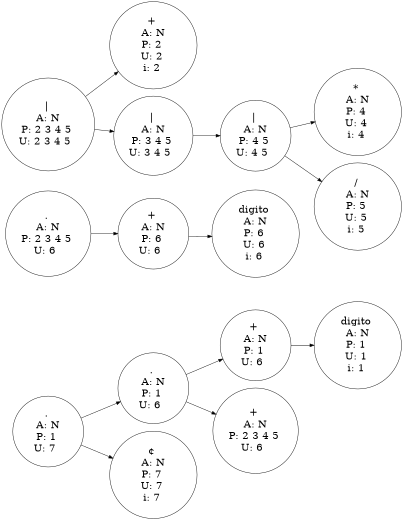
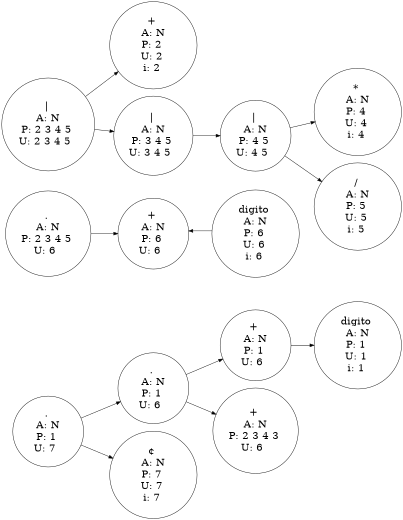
(198, 236) -> (202, 231)
(256, 431) -> (256, 431)
